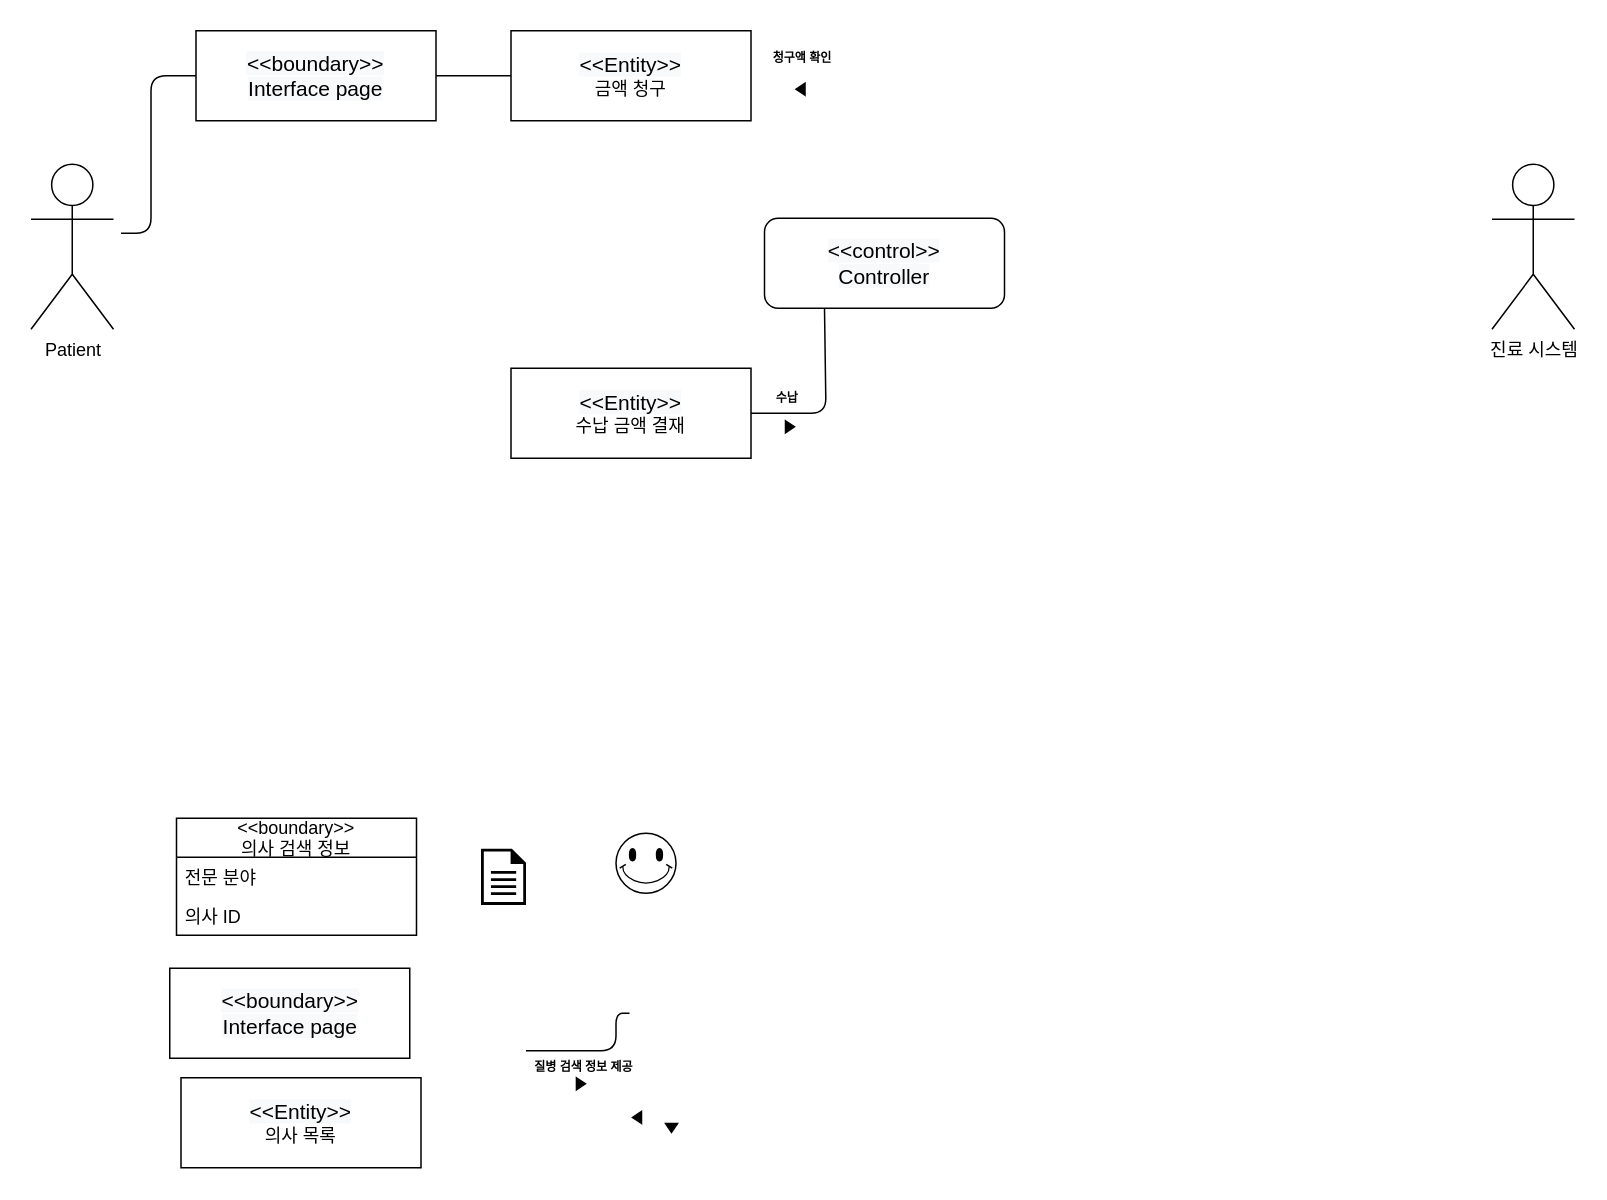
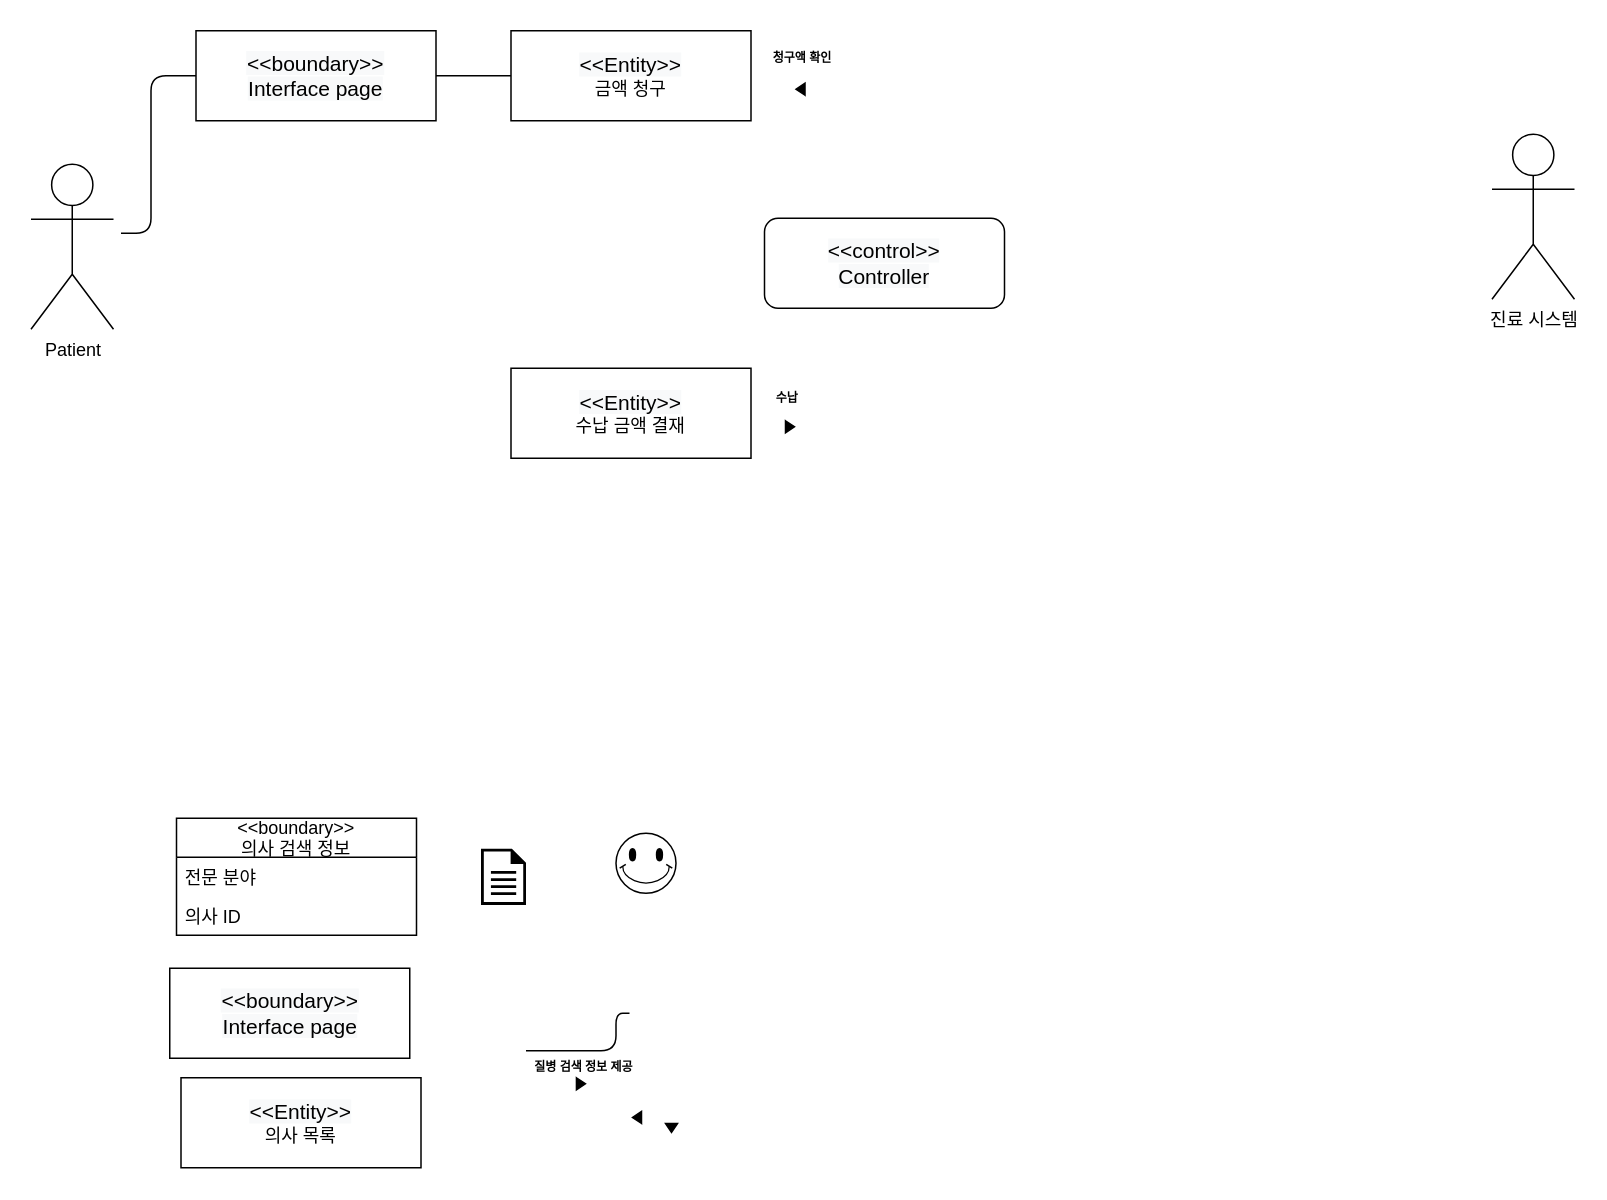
(1533, 247) -> (1533, 217)
(825, 393) -> none
